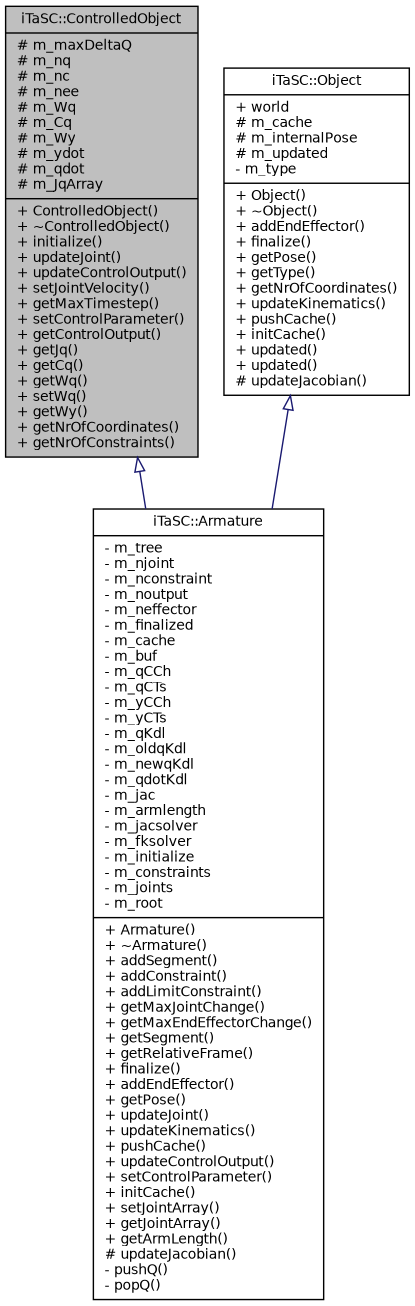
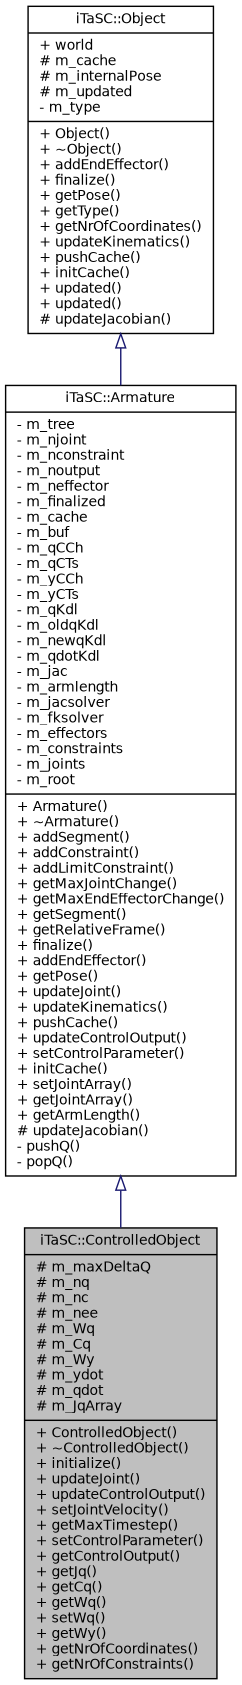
(143, 490) -> (121, 1209)
(150, 857) -> (62, 734)
